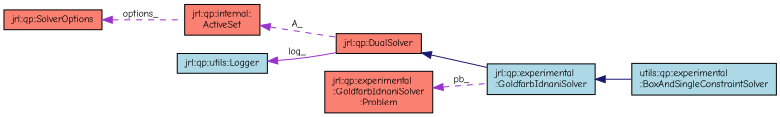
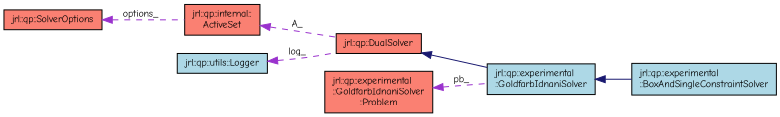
(307, 57) -> (307, 57)
(704, 79) -> (704, 79)
